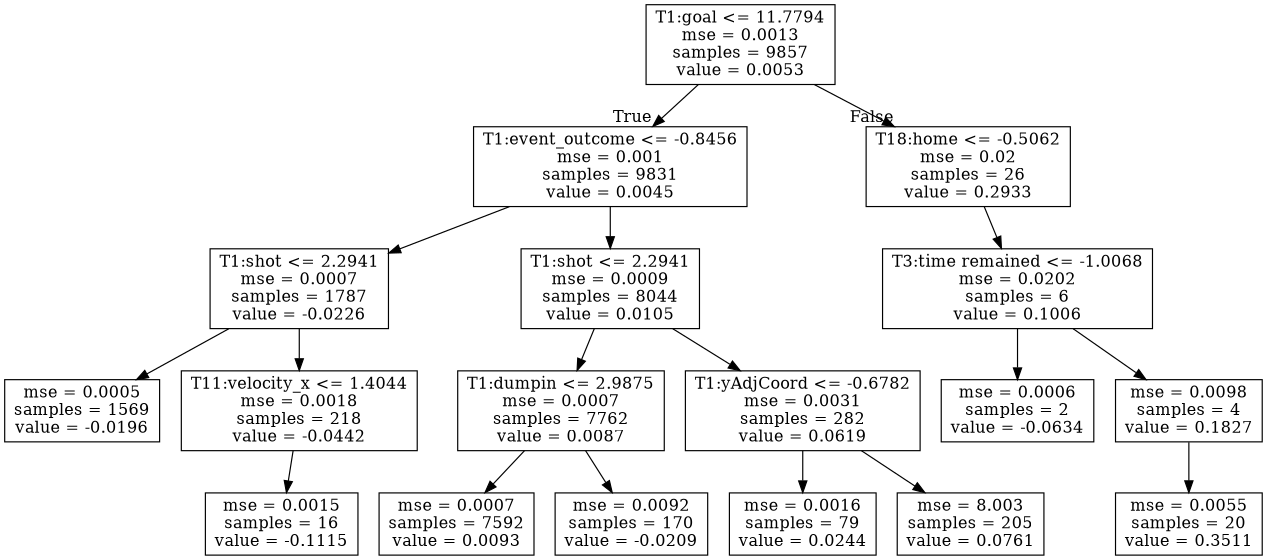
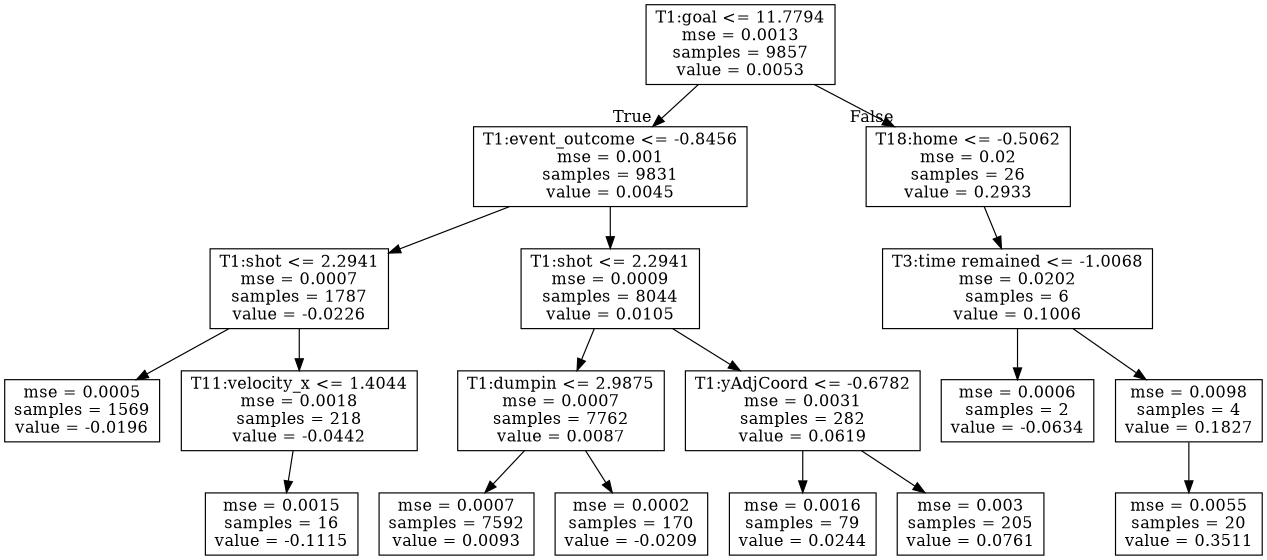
(631, 524) -> (631, 524)
(971, 524) -> (971, 524)
